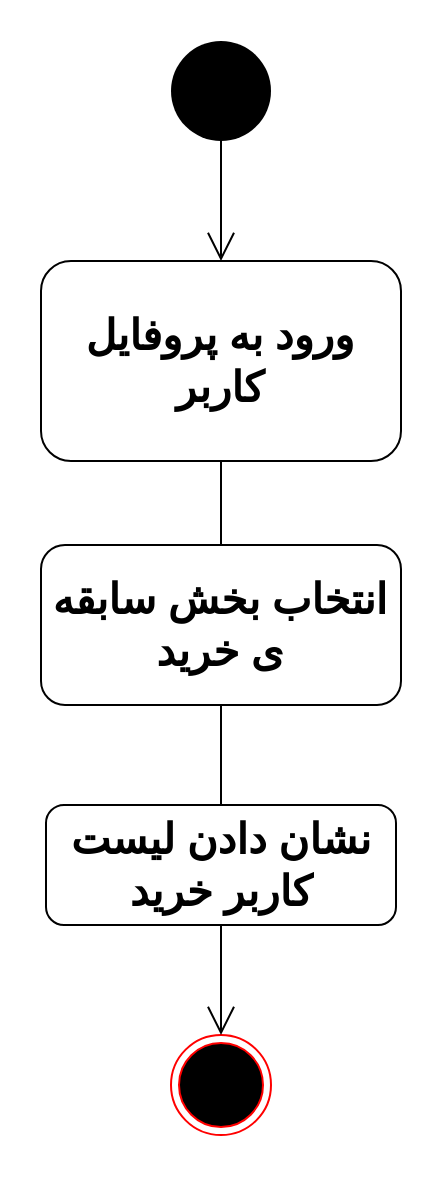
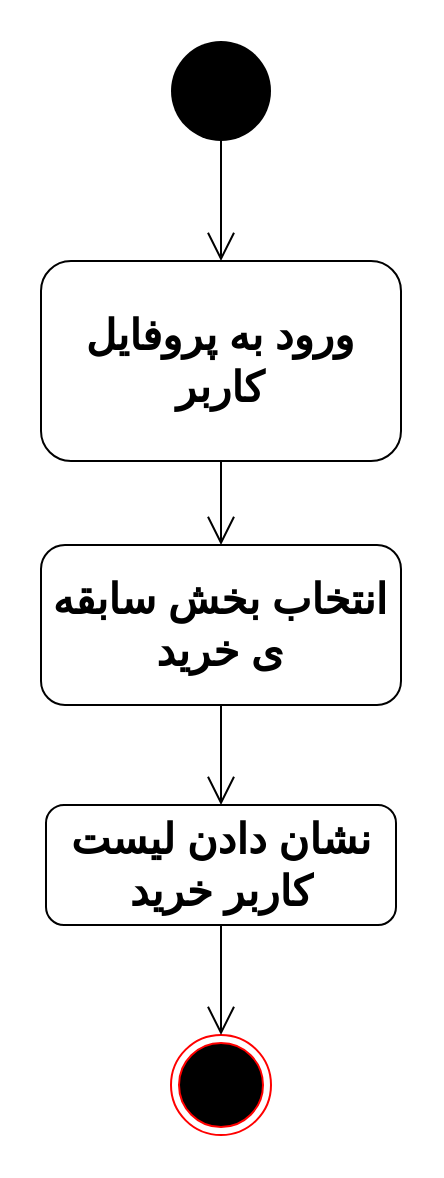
(221, 538) -> (221, 536)
(221, 798) -> (221, 796)
